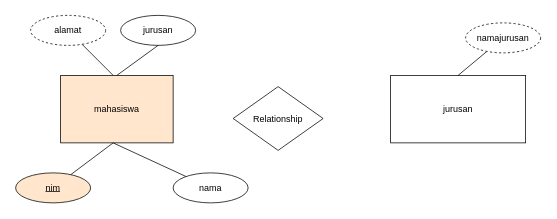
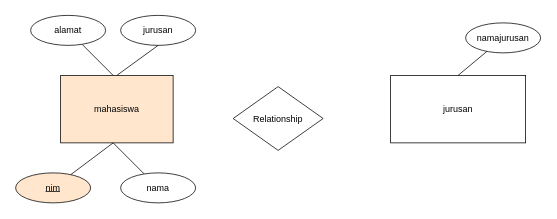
(68, 30) -> (68, 30)
(503, 38) -> (503, 38)
(210, 188) -> (158, 188)
